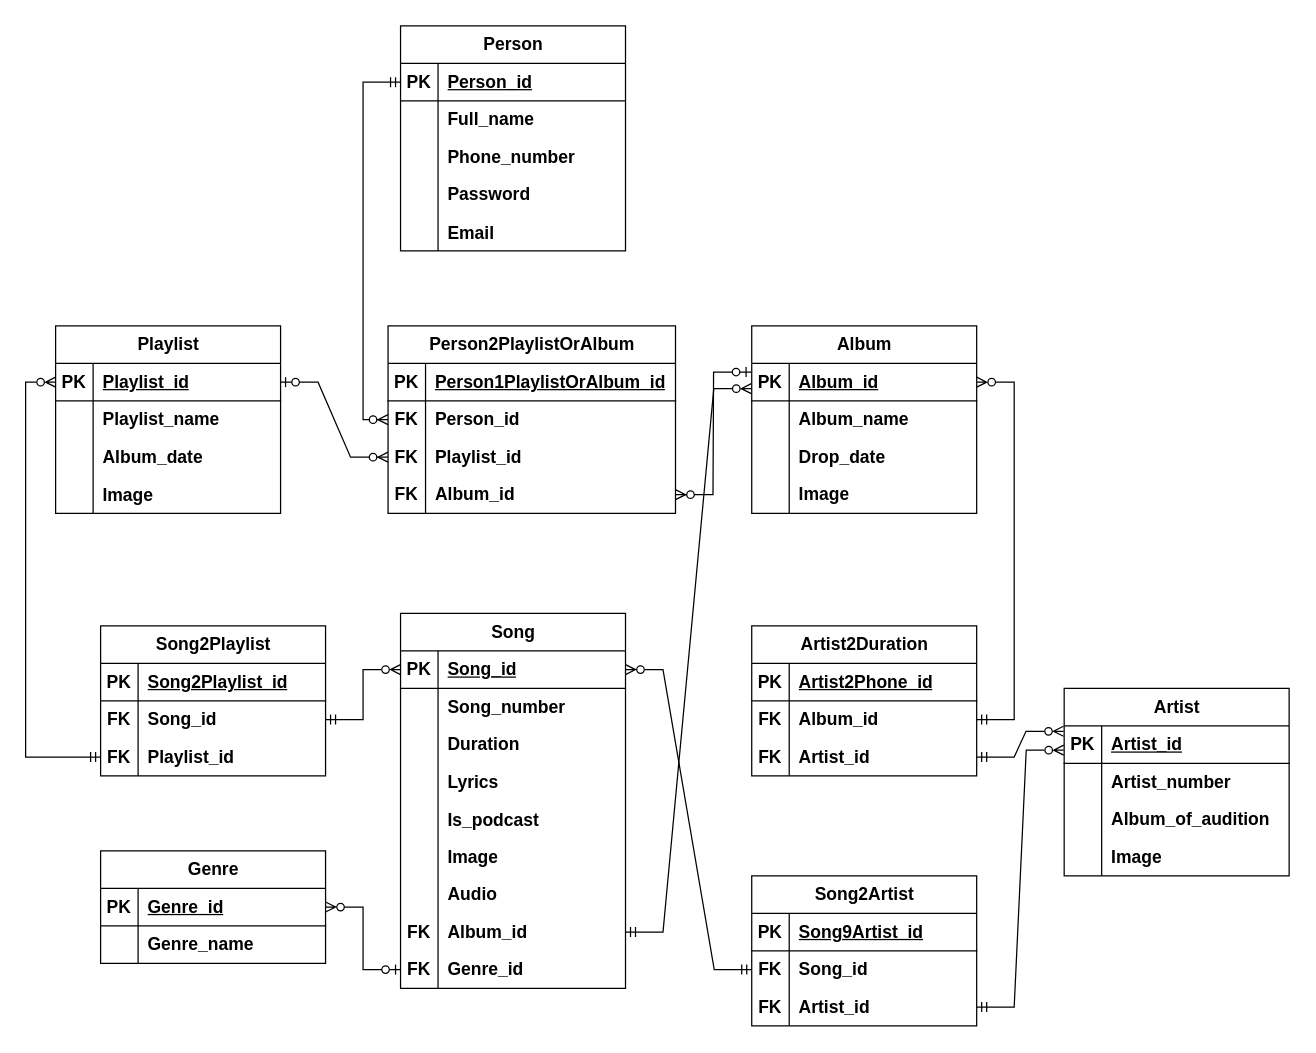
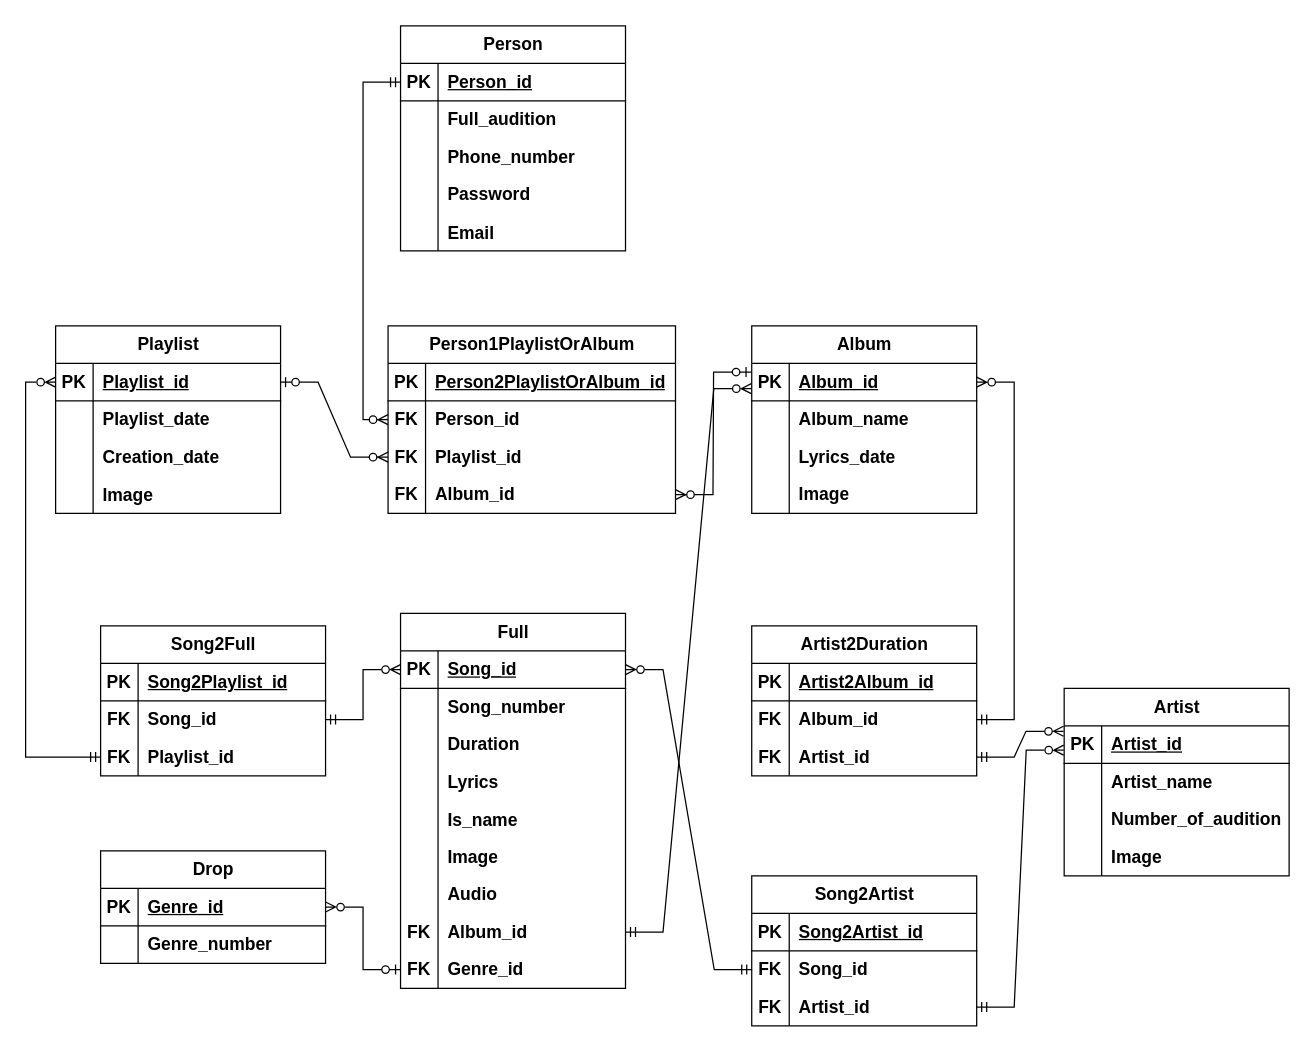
(488, 119) -> (503, 119)
(533, 344) -> (533, 344)
(547, 382) -> (547, 382)
(160, 419) -> (160, 419)
(150, 457) -> (165, 457)
(843, 457) -> (851, 457)
(514, 632) -> (514, 632)
(214, 644) -> (214, 644)
(868, 682) -> (866, 682)
(1173, 782) -> (1164, 782)
(1188, 819) -> (1196, 819)
(497, 820) -> (482, 820)
(214, 869) -> (214, 869)
(863, 932) -> (863, 932)
(197, 944) -> (207, 944)
